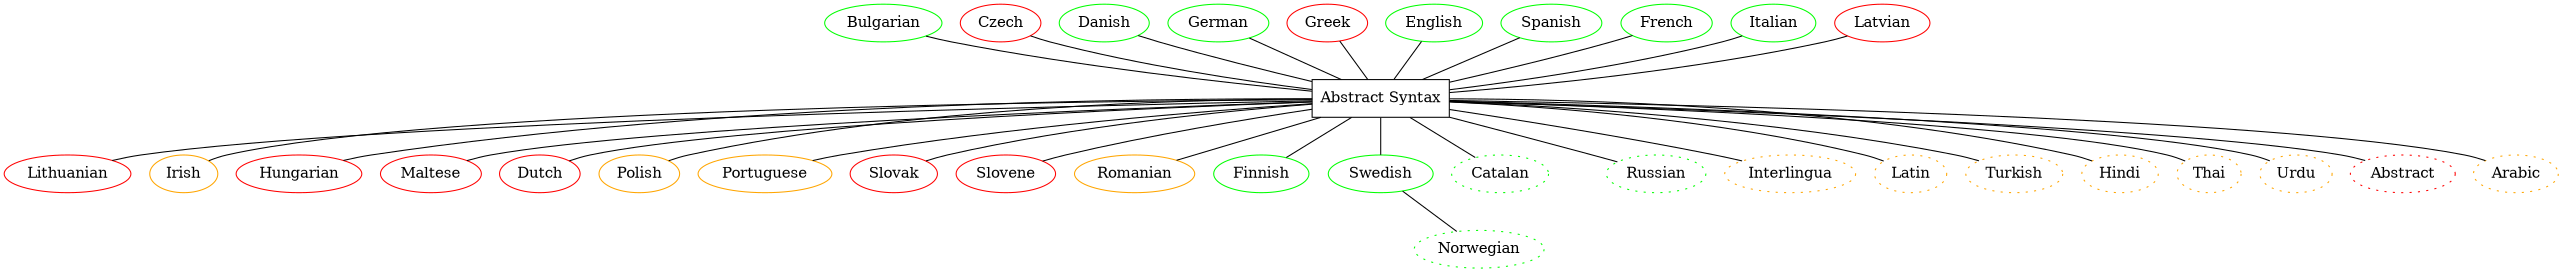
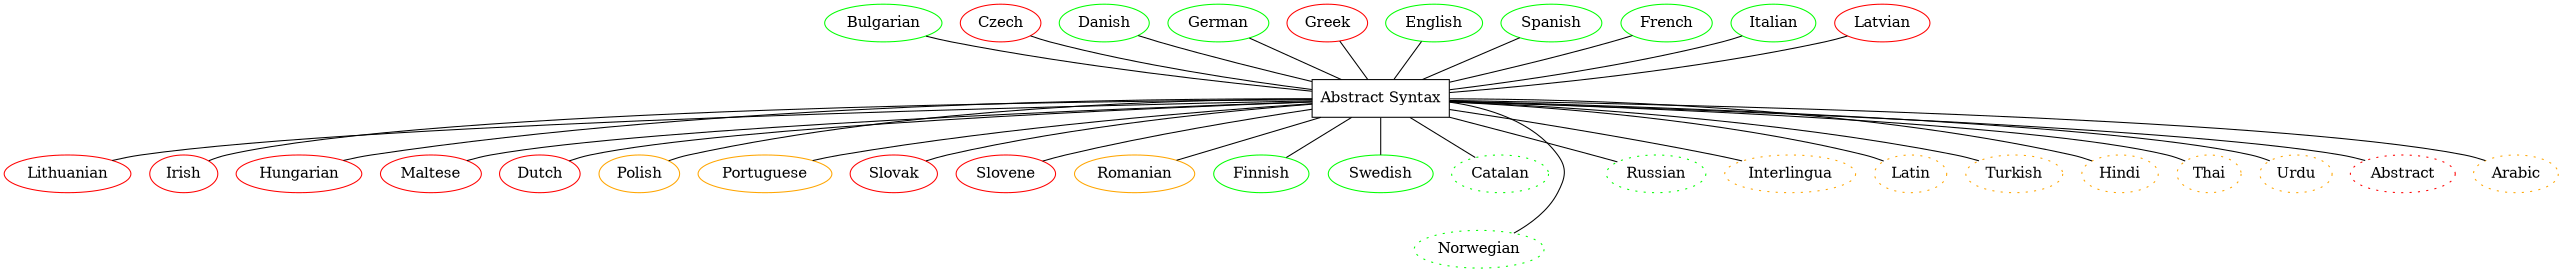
(184, 174) -> (184, 174)
(1430, 211) -> (1558, 155)
